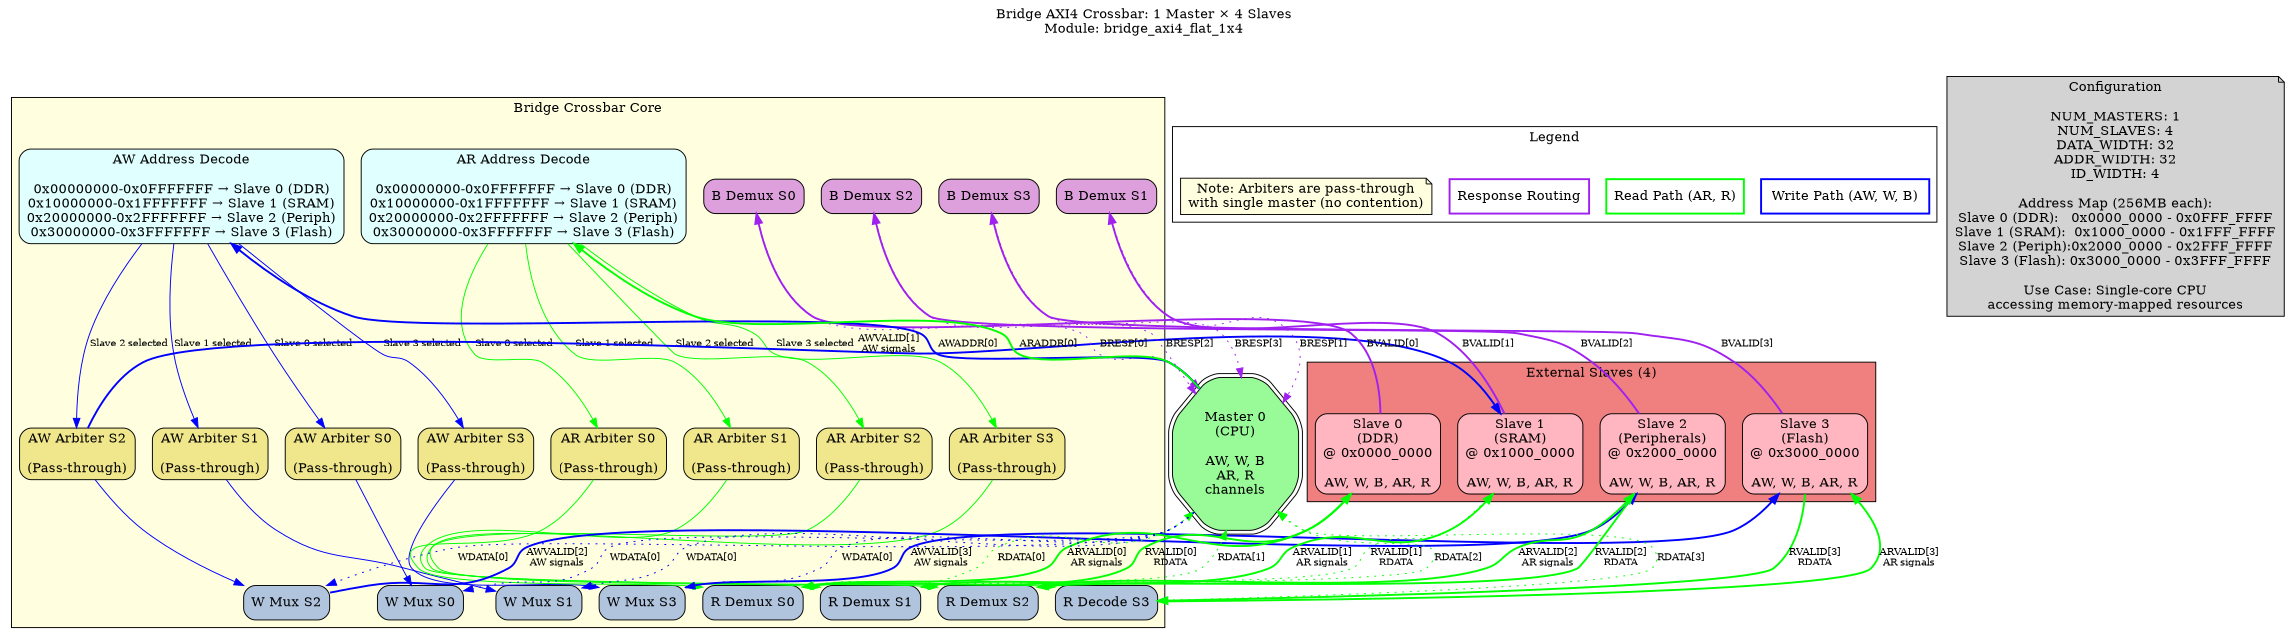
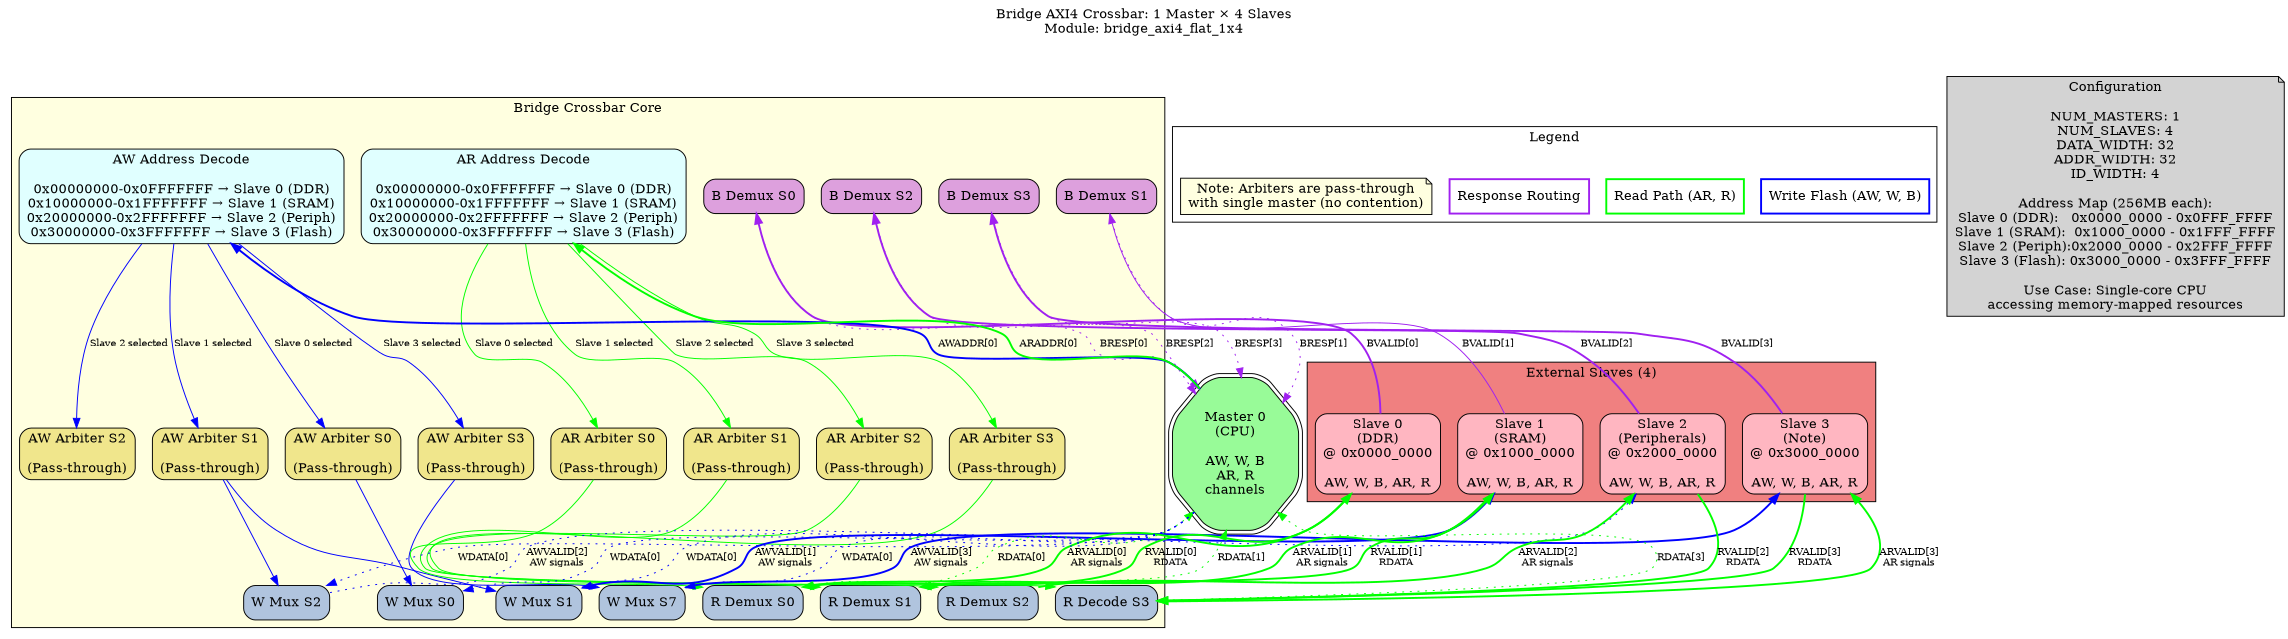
(1845, 196) -> (1845, 196)
(1349, 324) -> (1349, 324)
(785, 349) -> (1033, 537)
(1805, 454) -> (1805, 454)
(978, 535) -> (978, 535)
(158, 540) -> (248, 528)
(1342, 571) -> (1298, 577)
(1377, 576) -> none
(1454, 582) -> (1480, 591)
(642, 603) -> (642, 603)
